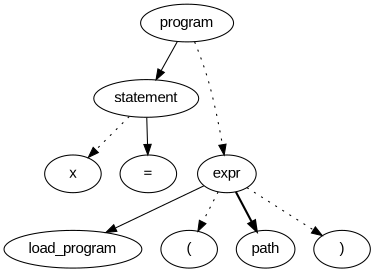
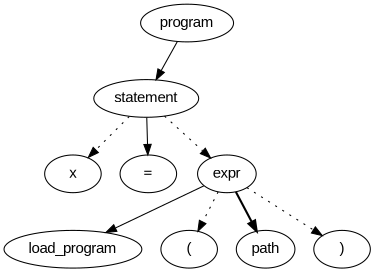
(211, 92) -> (184, 133)
